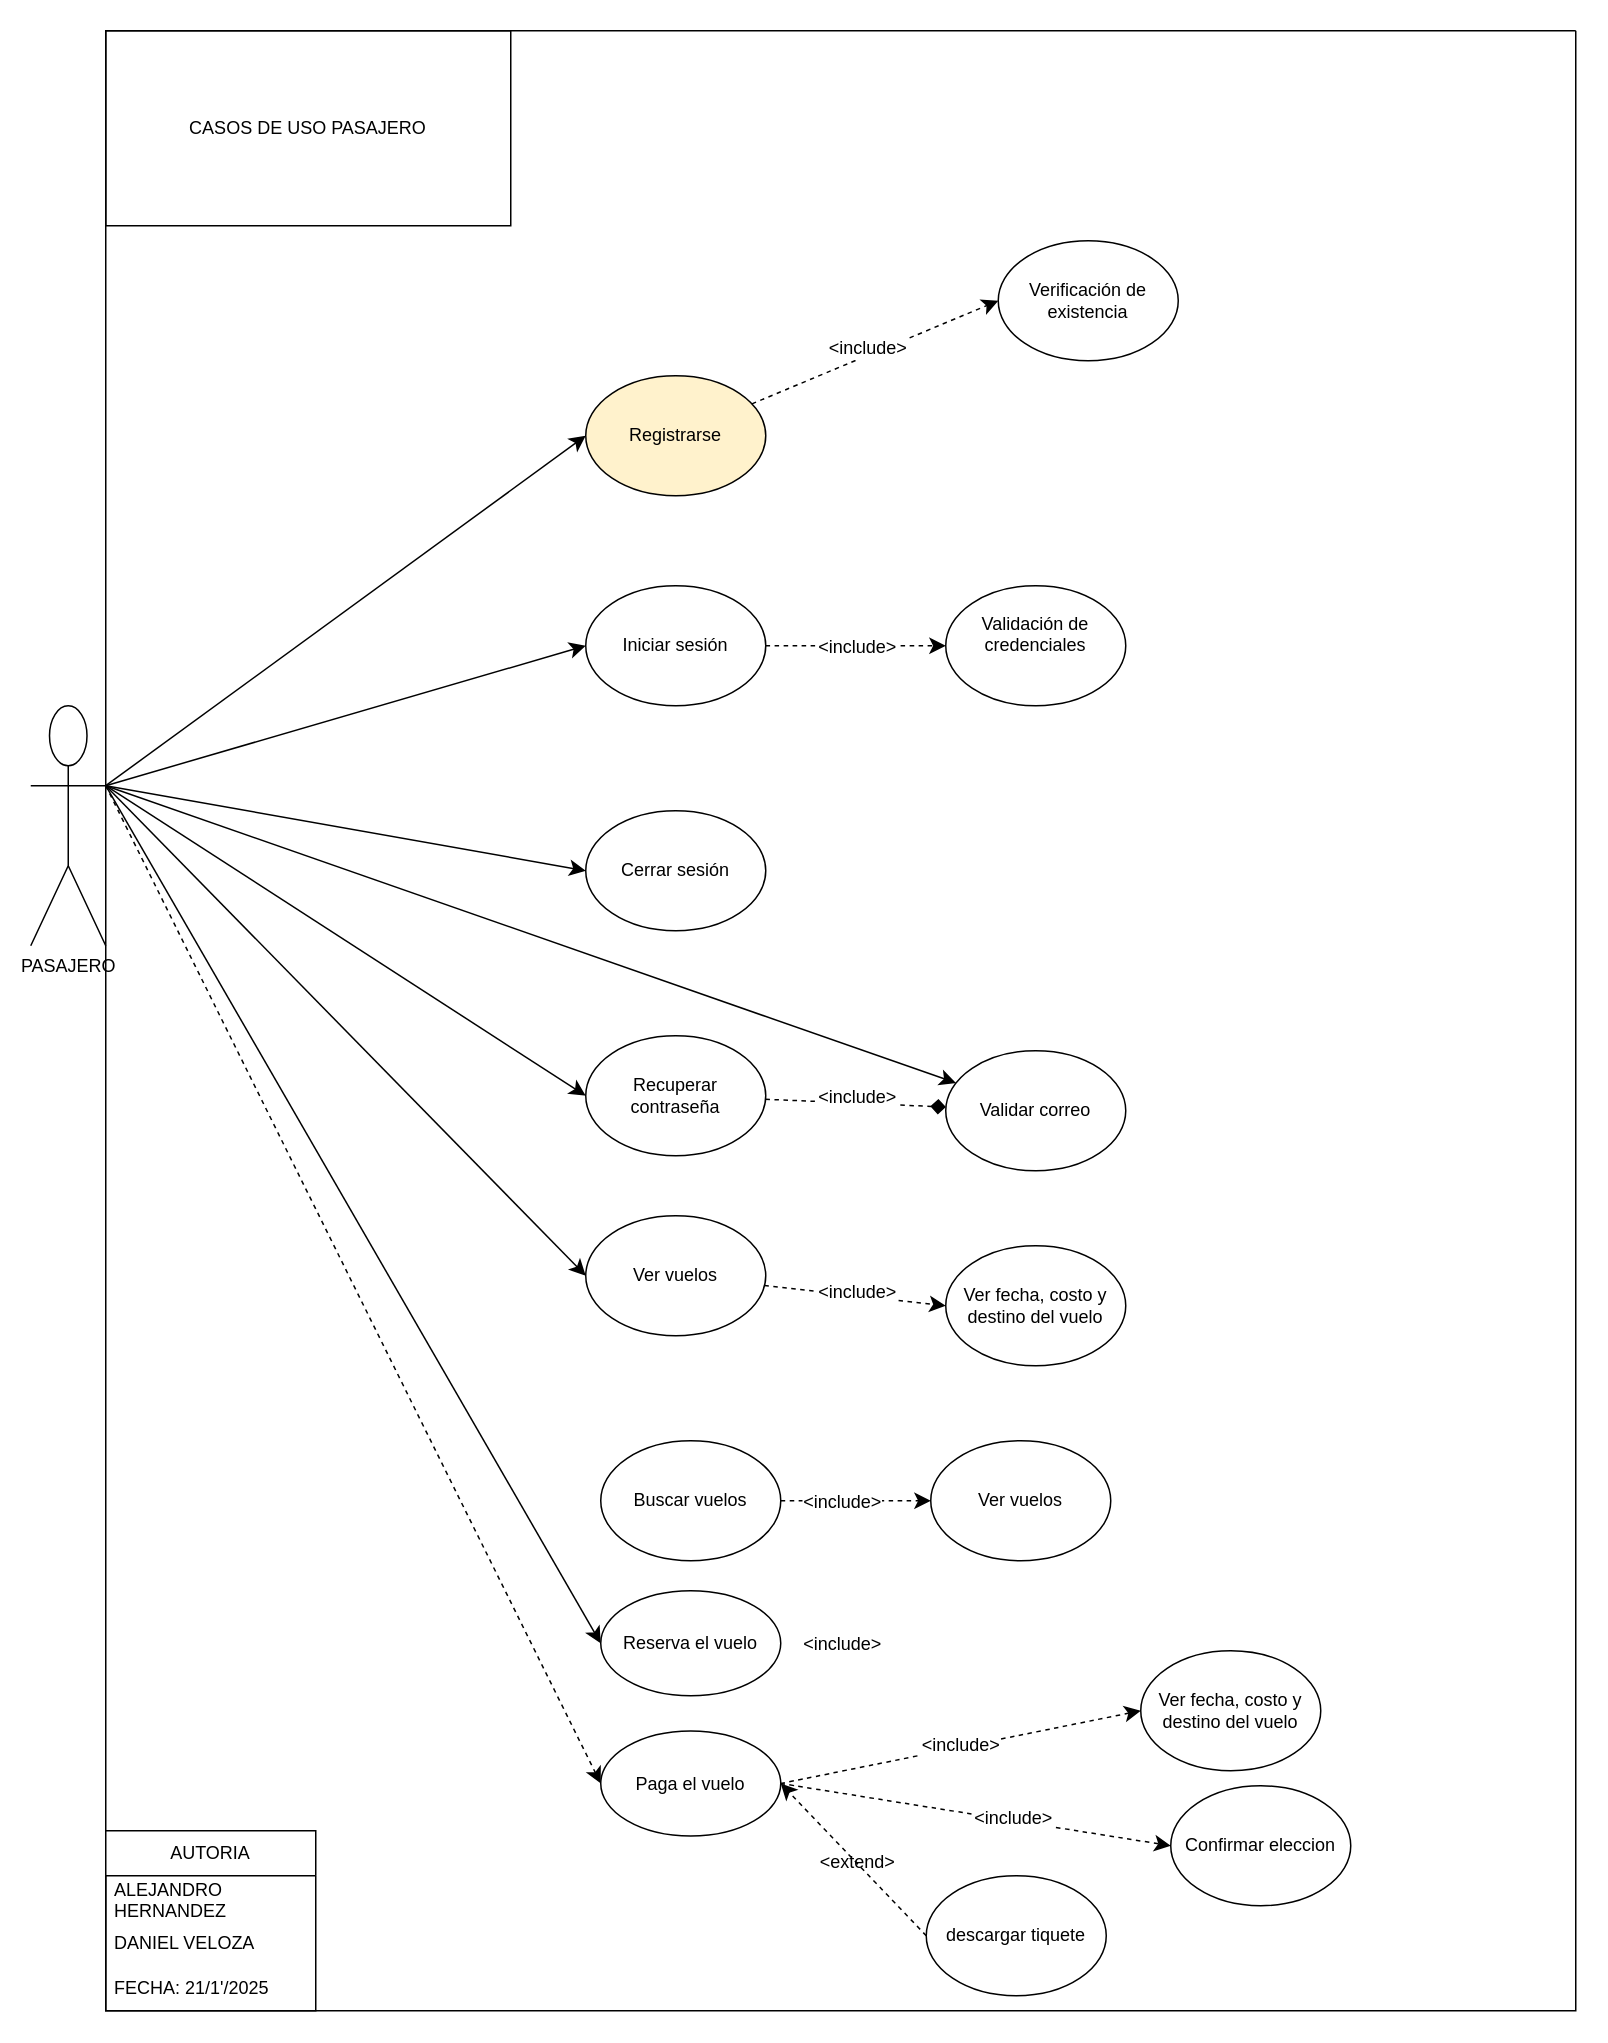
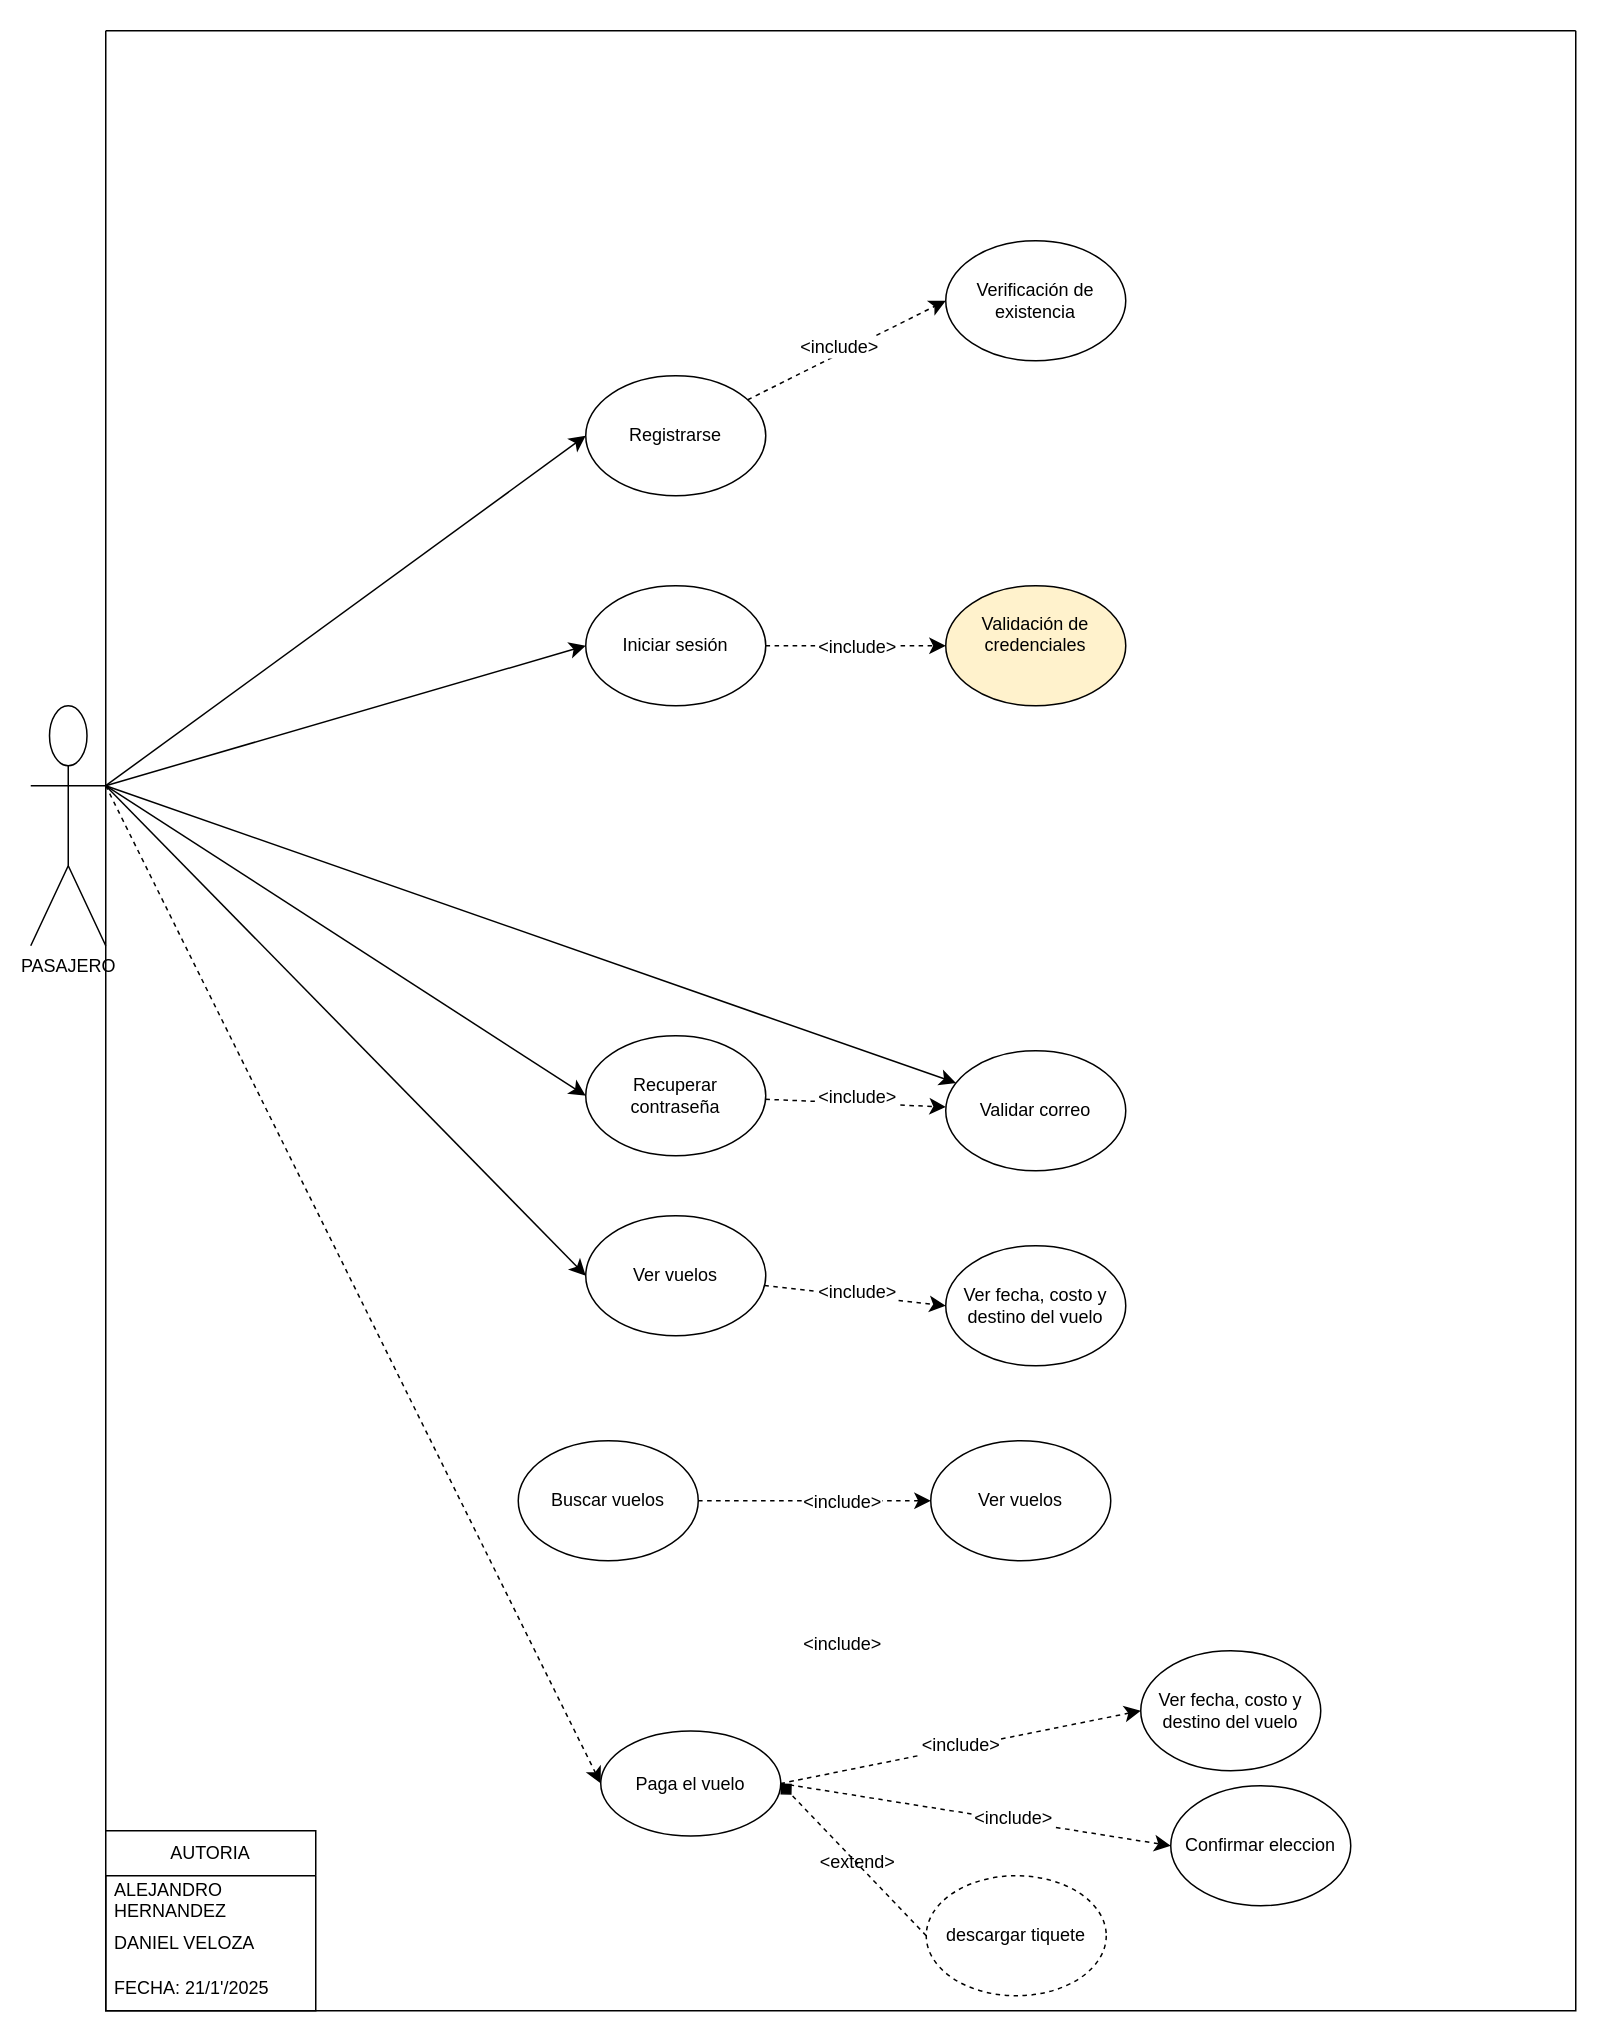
(308, 128) -> none
(1088, 301) -> (1036, 301)
(676, 436) -> (676, 436)
(1036, 646) -> (1036, 646)
(347, 828) -> none
(676, 871) -> none
(930, 1106) -> (931, 1106)
(356, 1220) -> none
(691, 1501) -> (608, 1501)
(691, 1643) -> none
(791, 1794) -> (792, 1795)
(1016, 1936) -> (1016, 1936)
